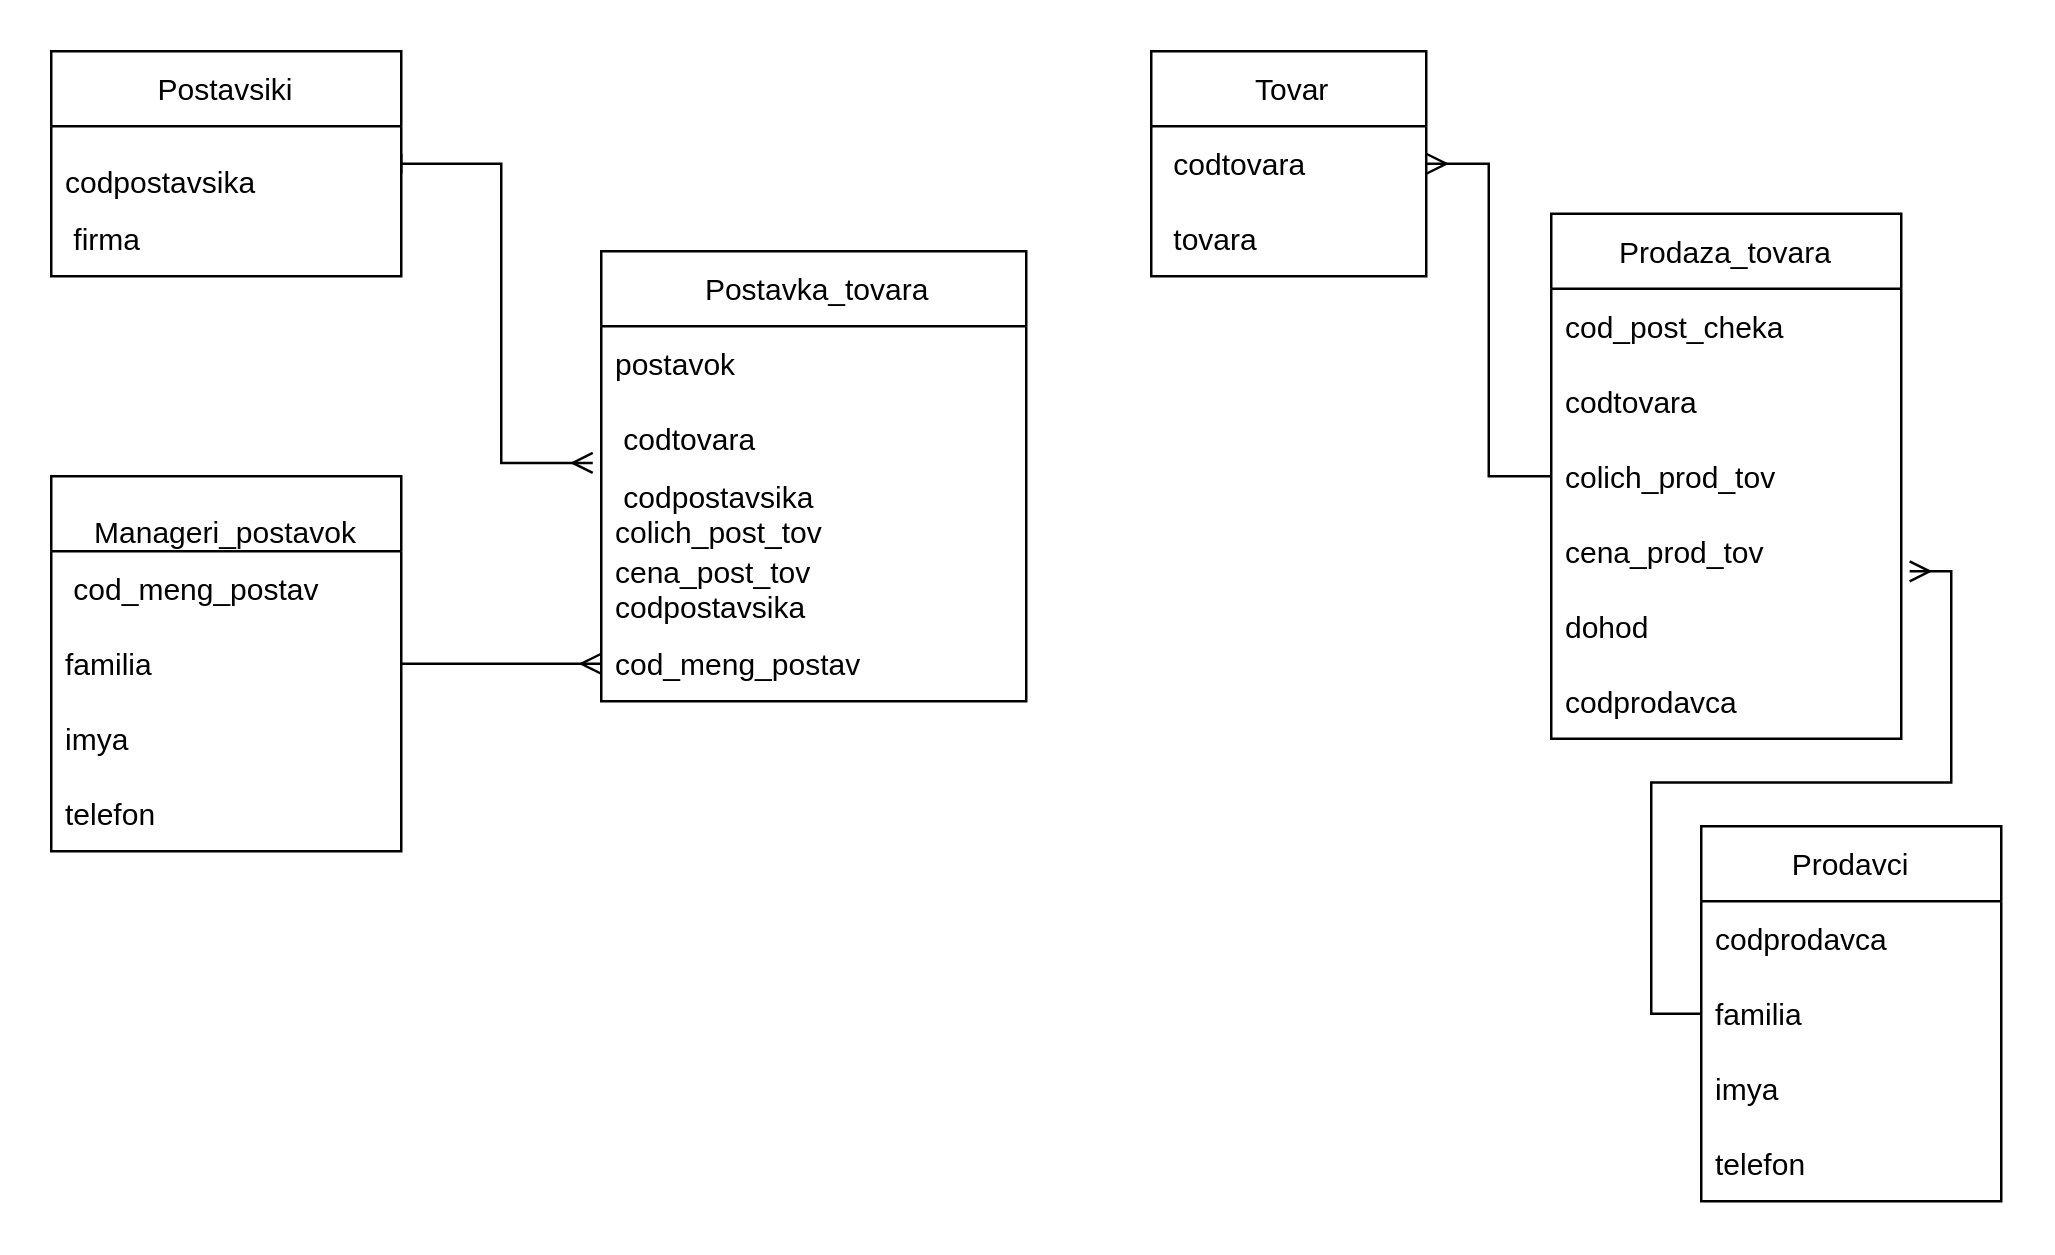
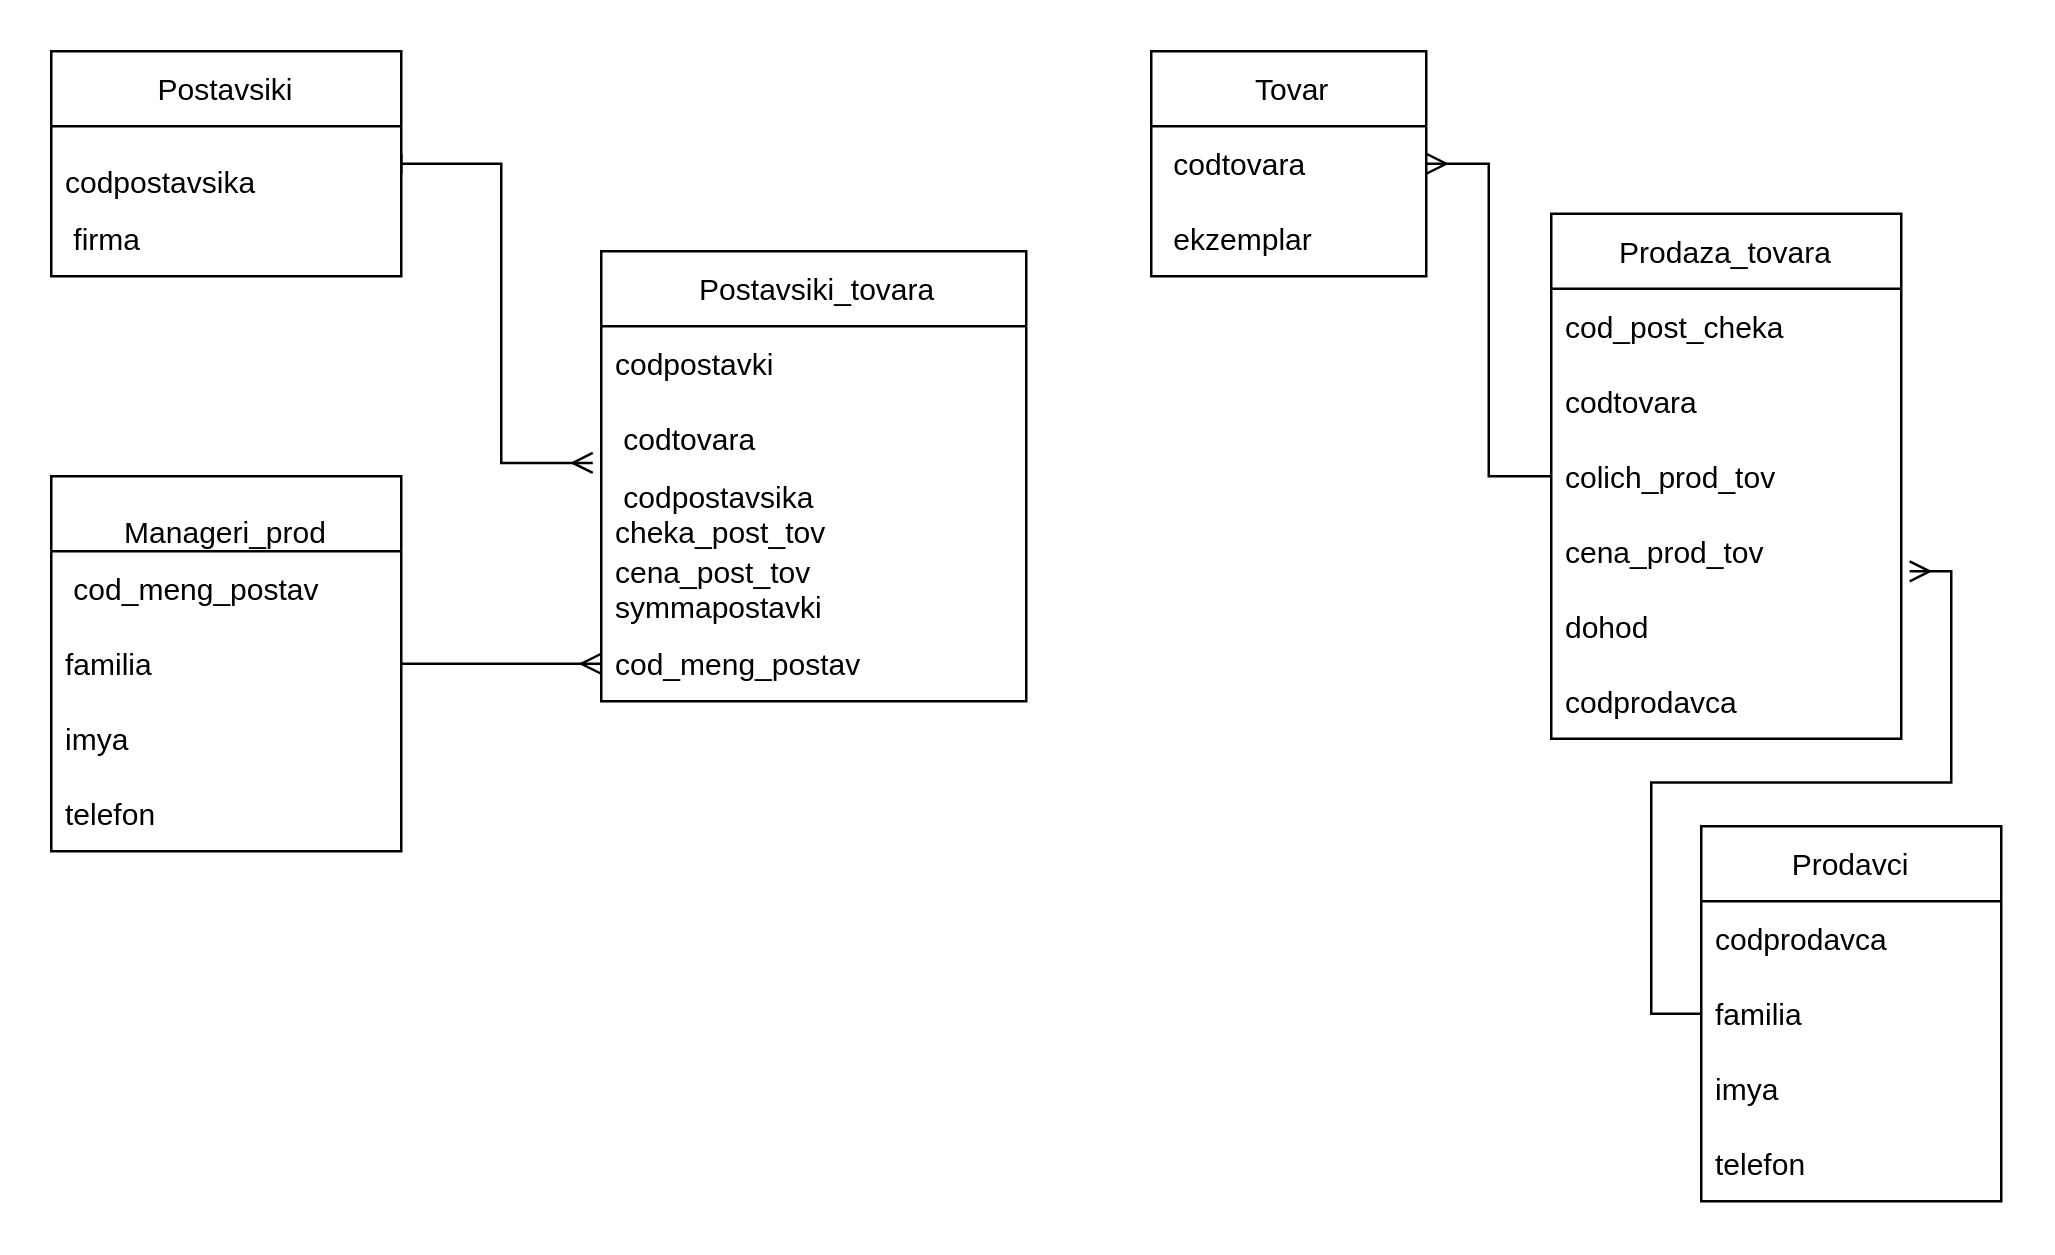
(1215, 240) -> (1237, 240)
(813, 290) -> (813, 290)
(682, 365) -> (704, 365)
(720, 498) -> (720, 498)
(225, 533) -> (225, 533)
(724, 573) -> (724, 573)
